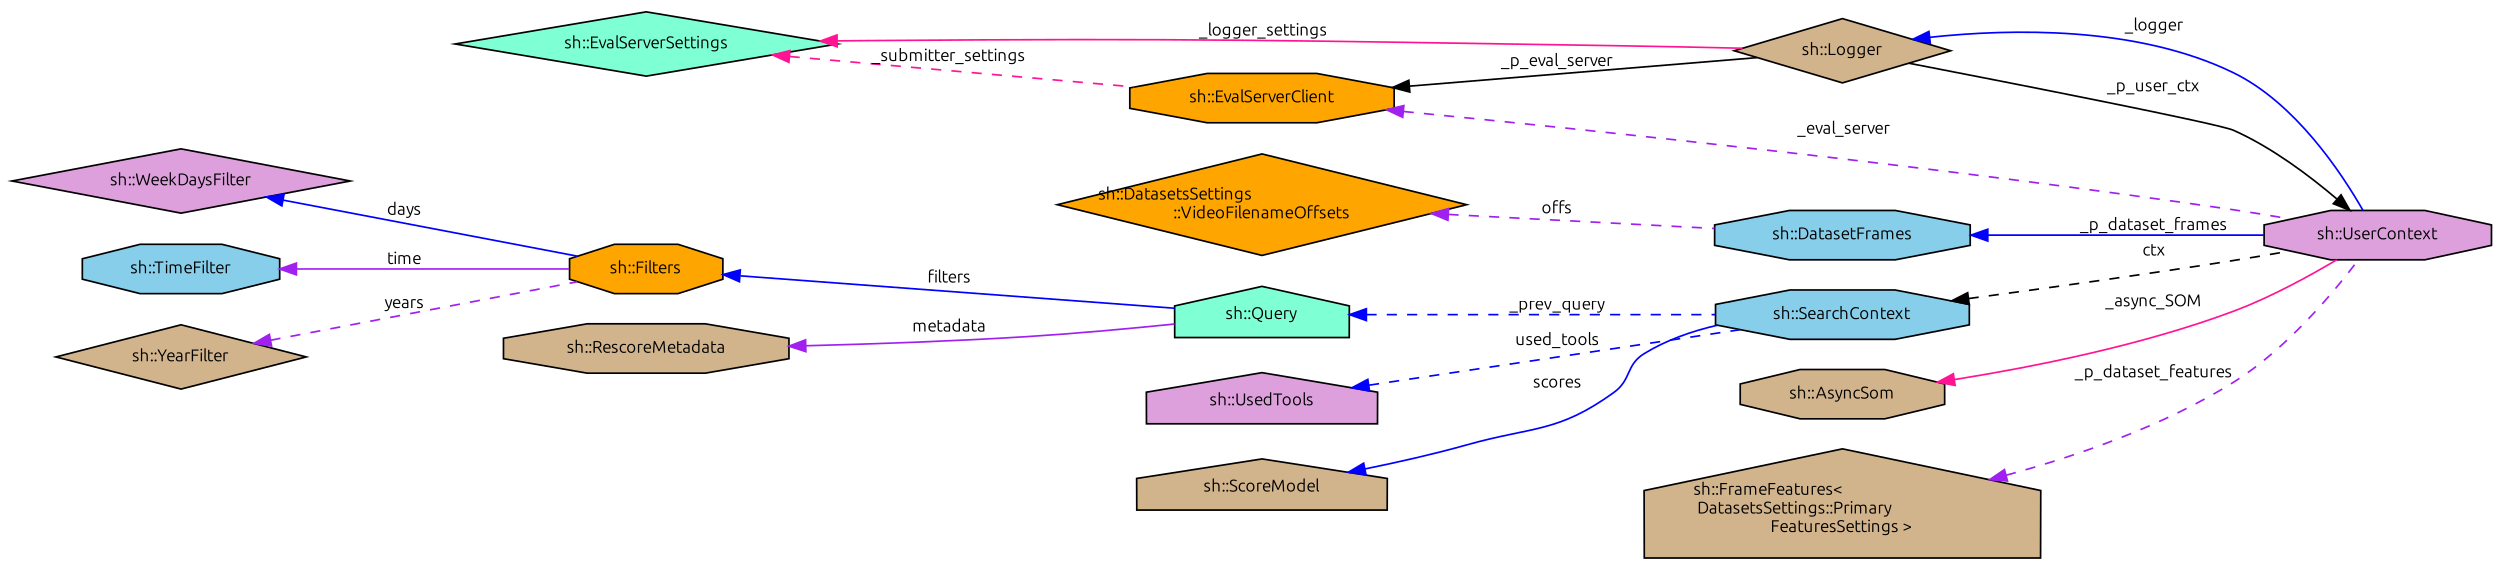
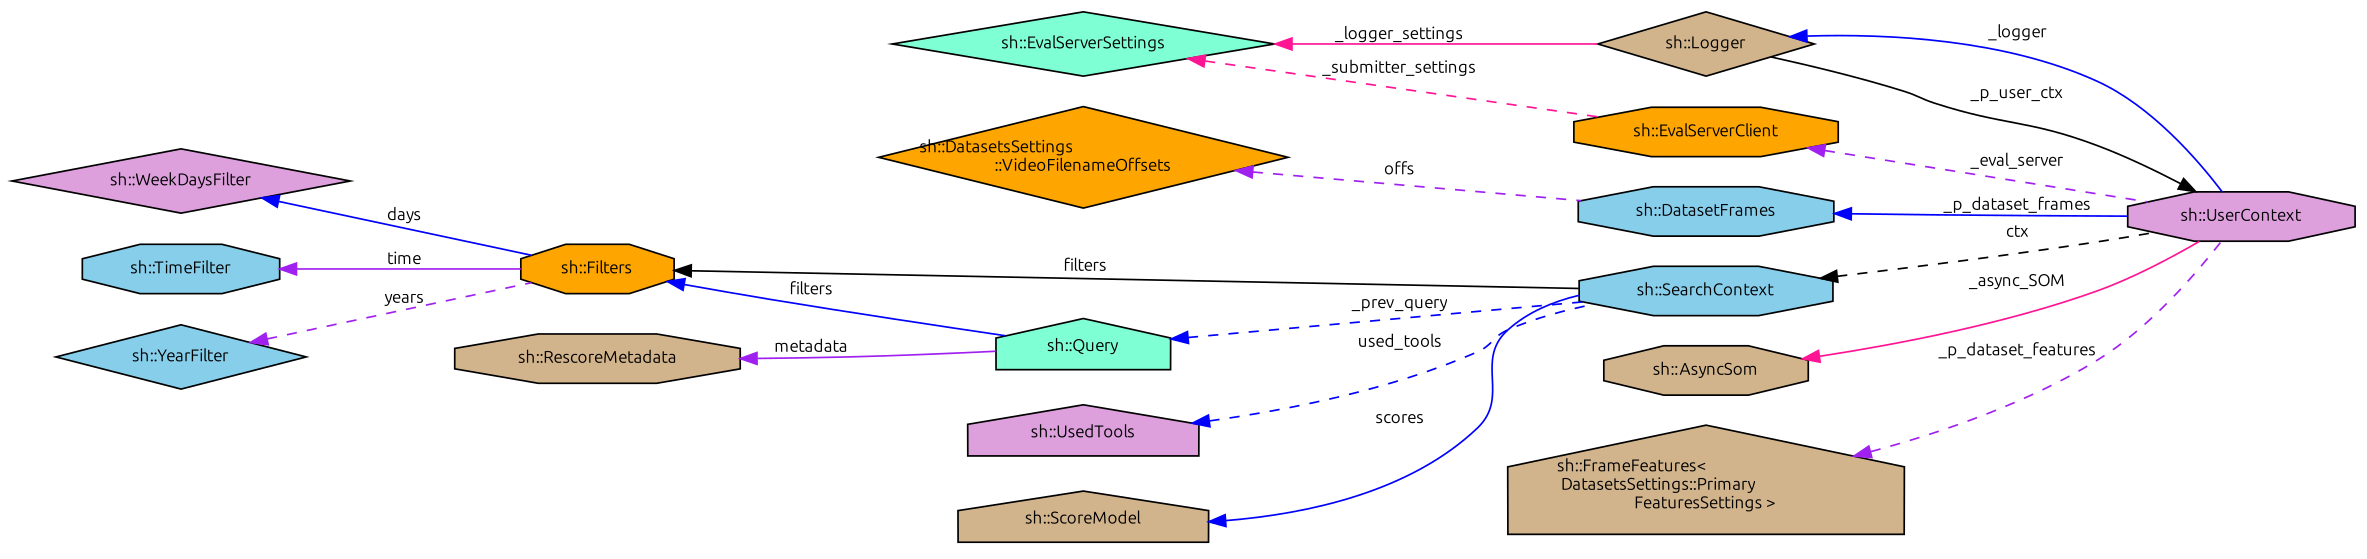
(1583, 72) -> none
none -> (1135, 280)
(181, 357) -> (181, 357)
